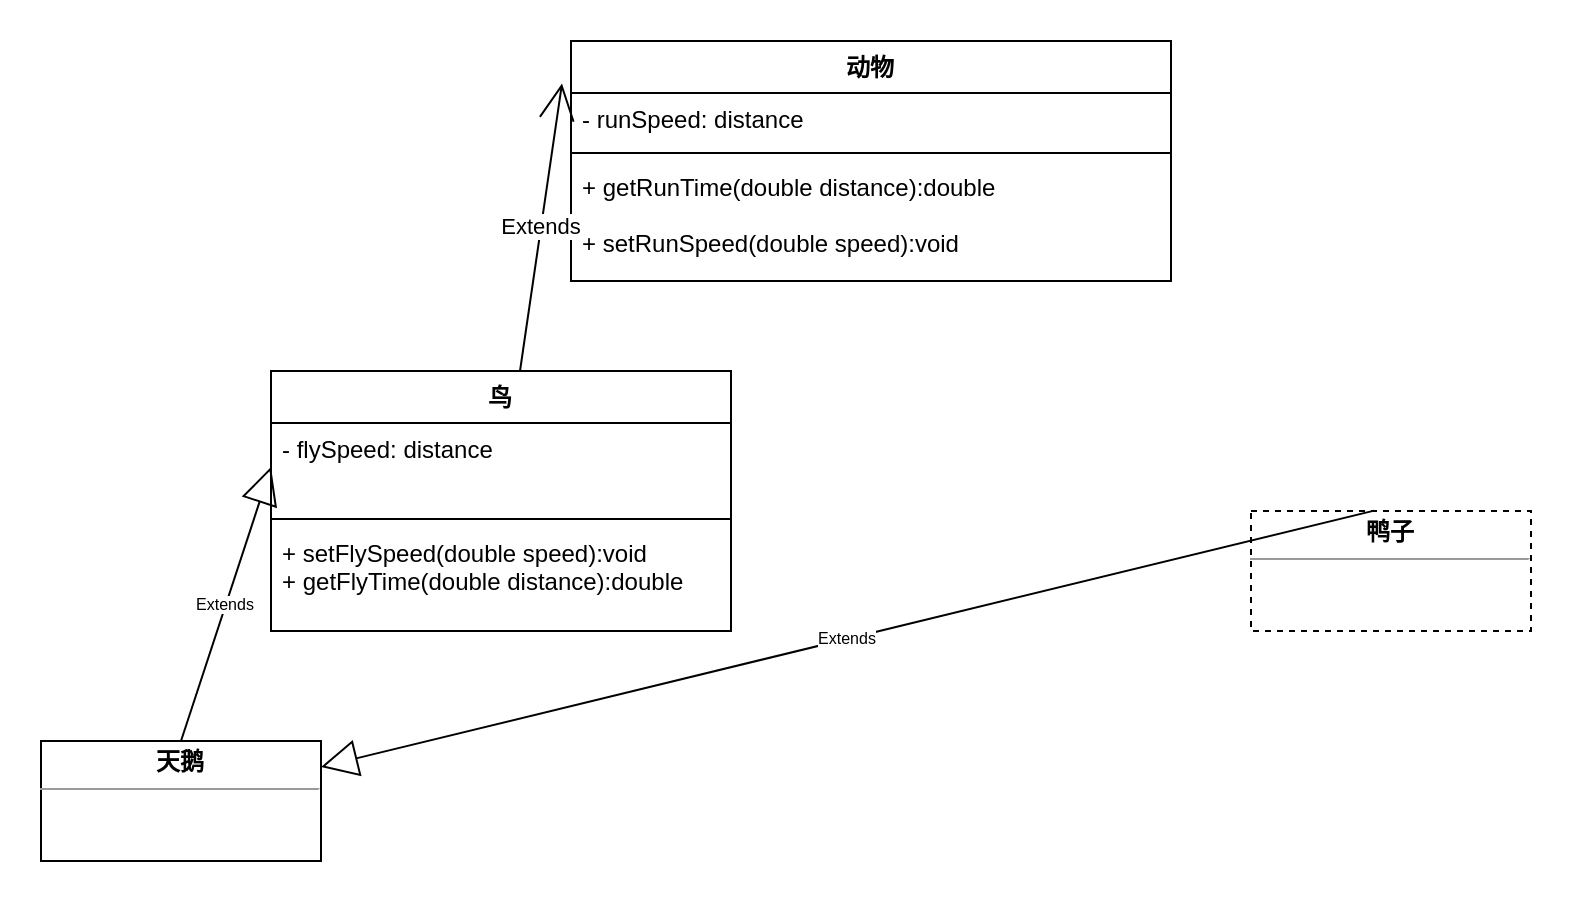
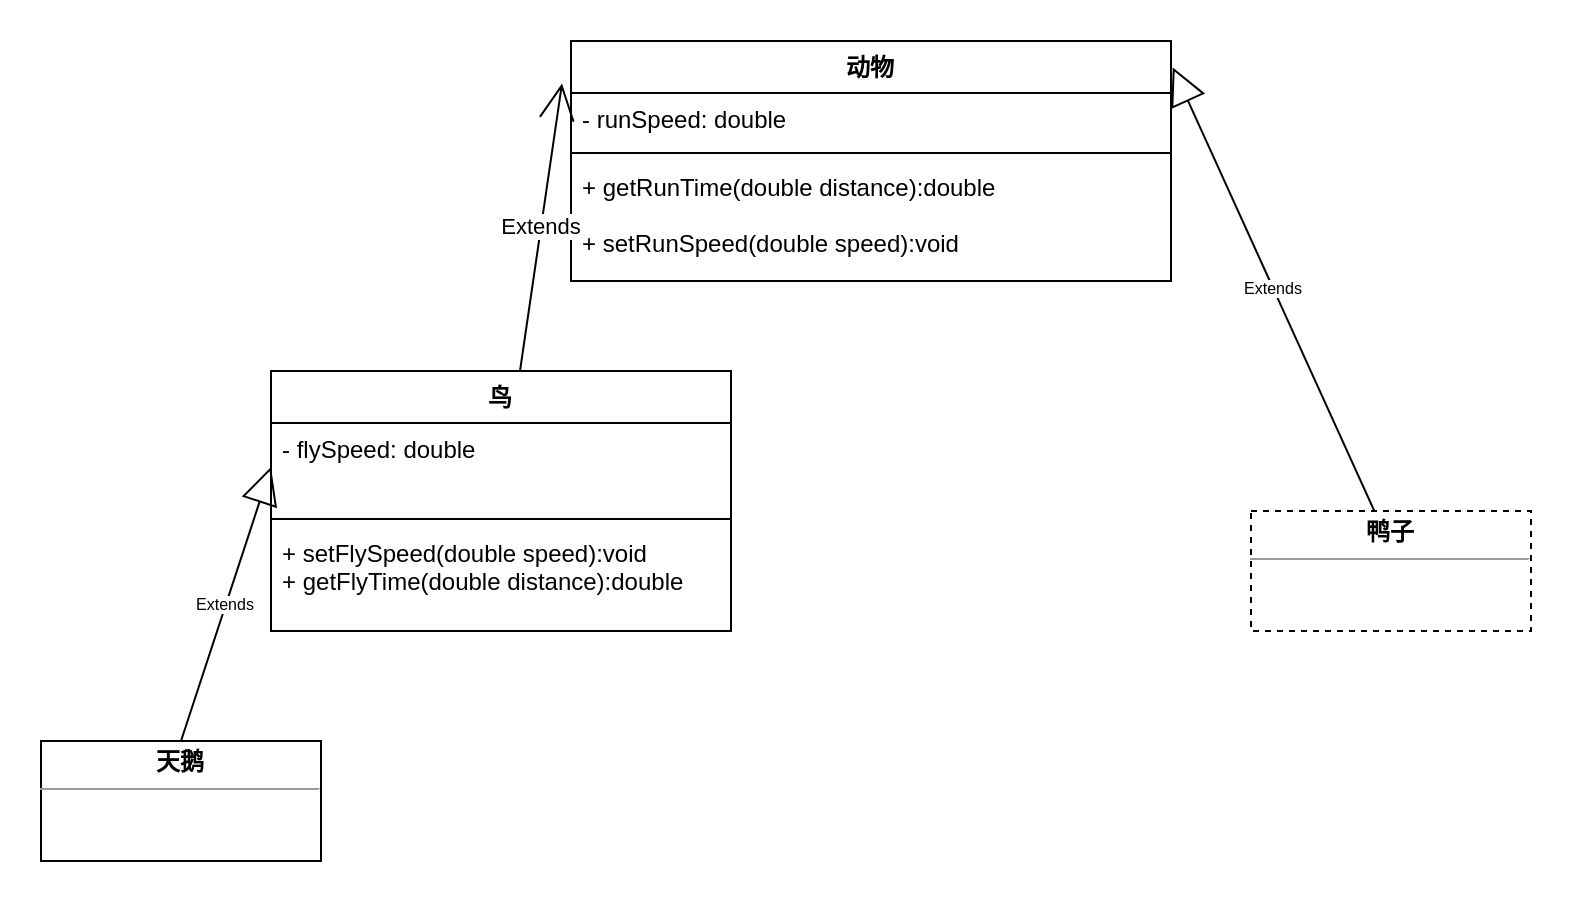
(704, 120) -> (690, 120)
(401, 450) -> (387, 450)
(866, 634) -> (1281, 306)
